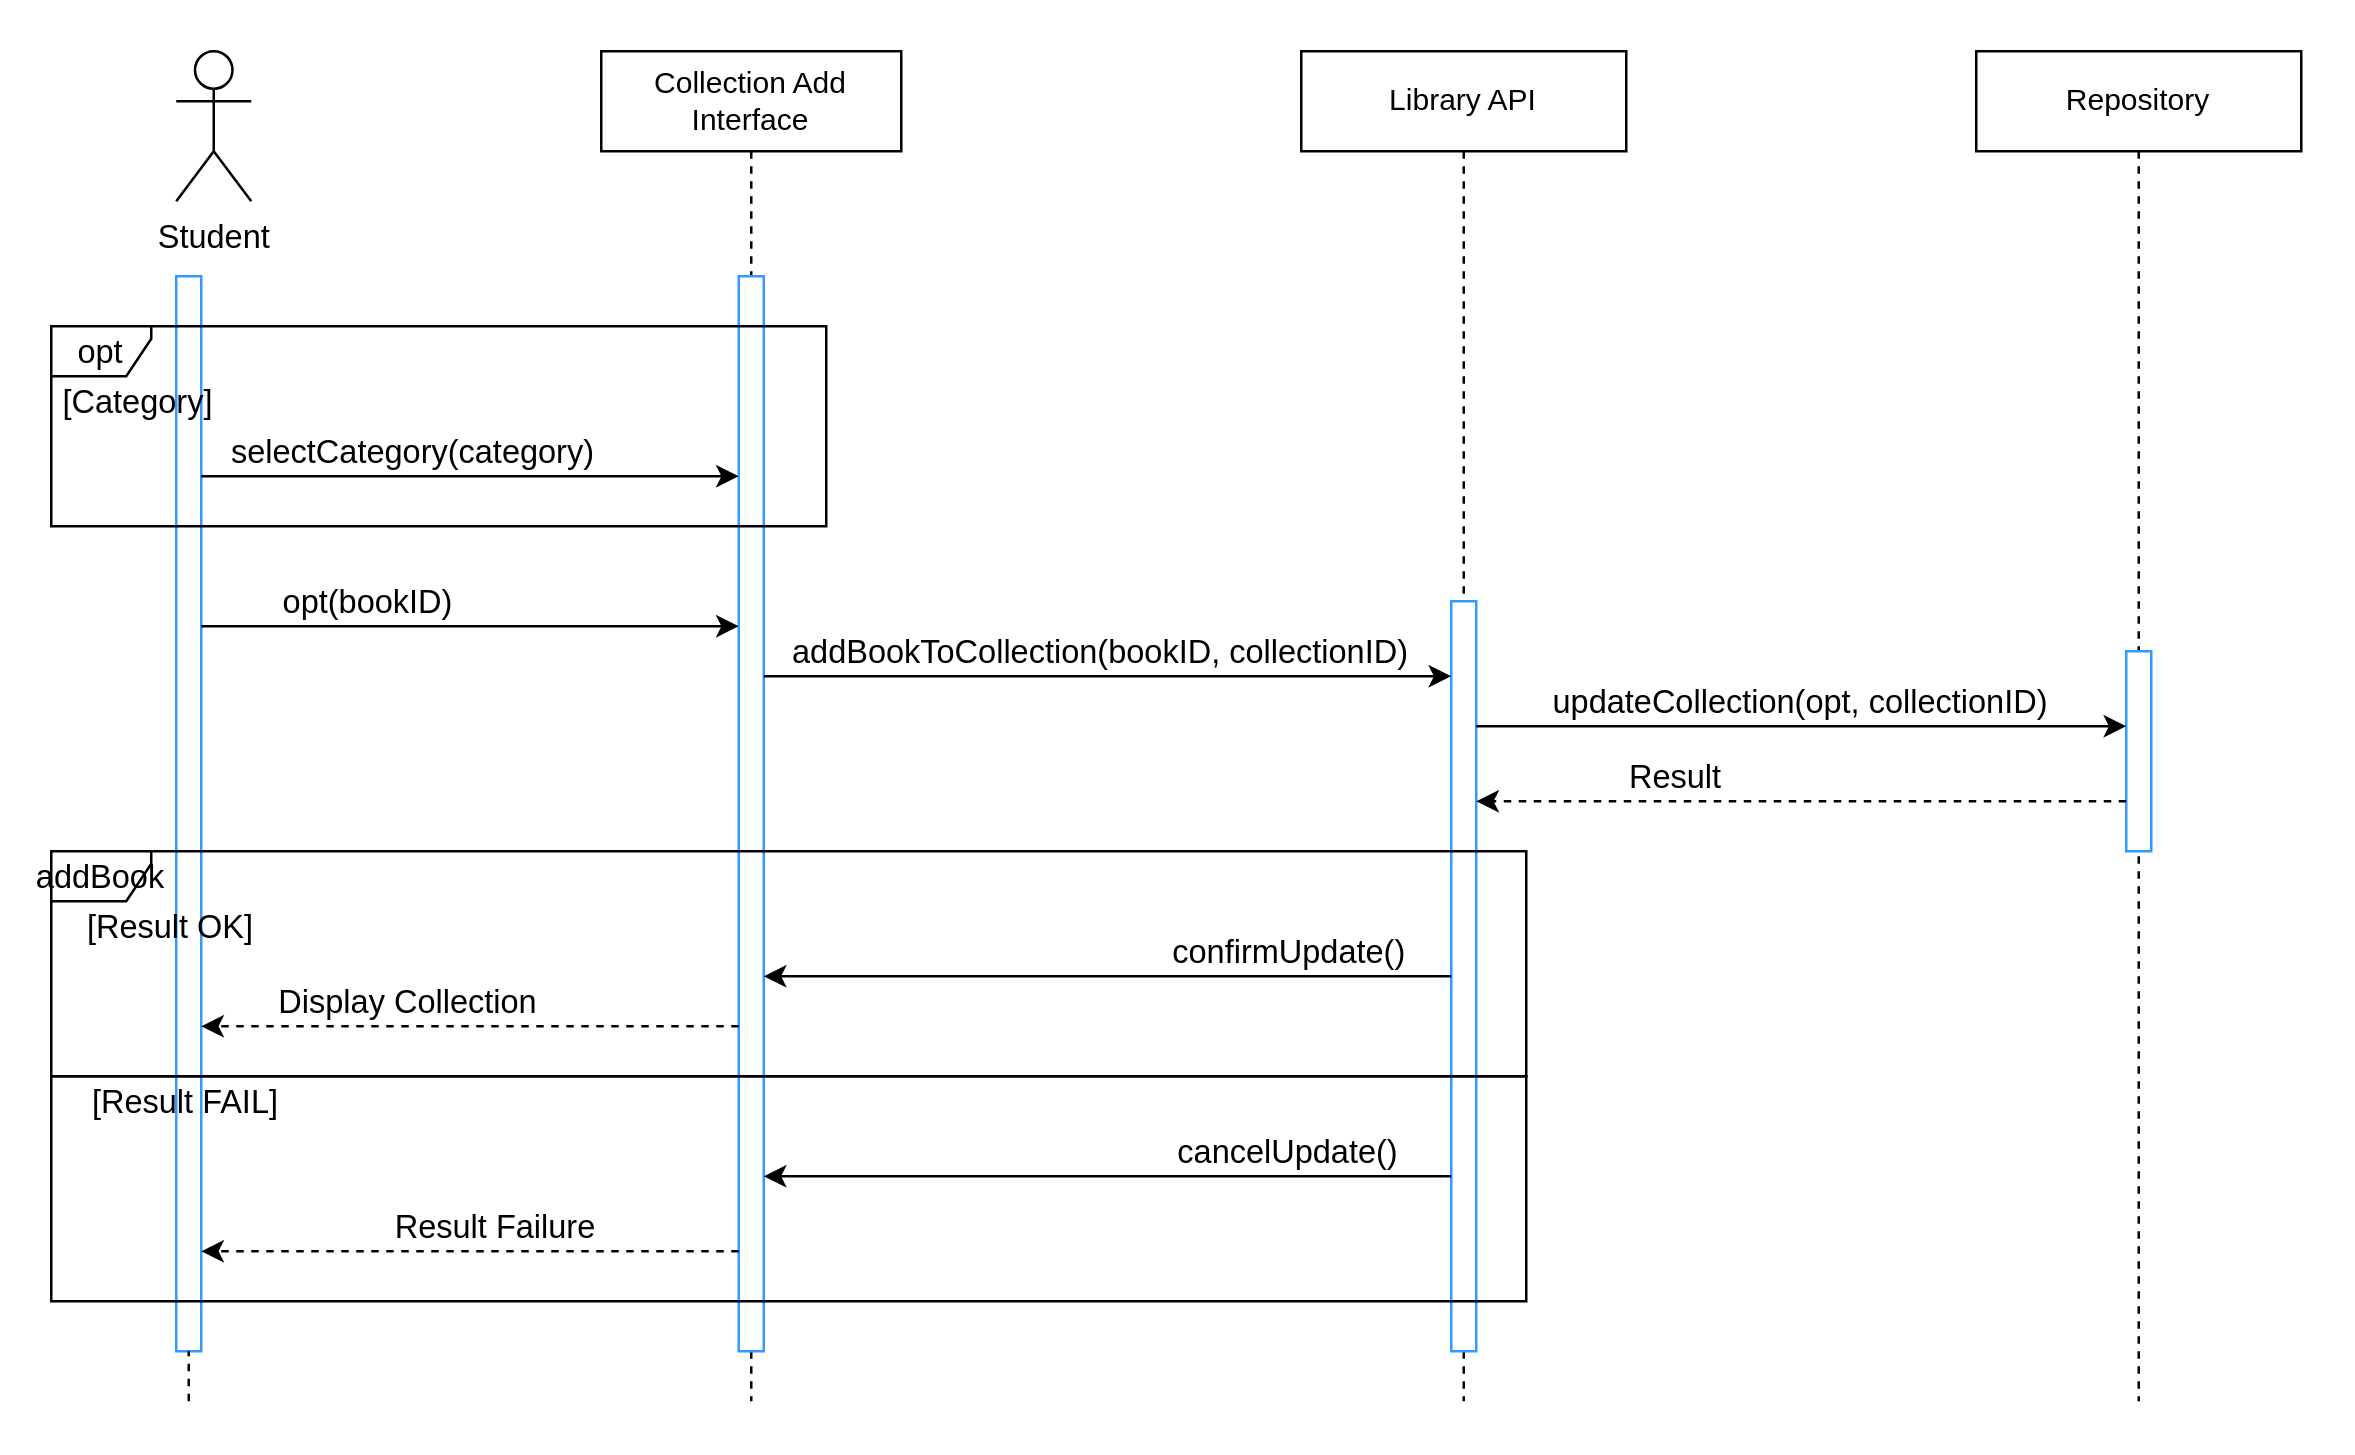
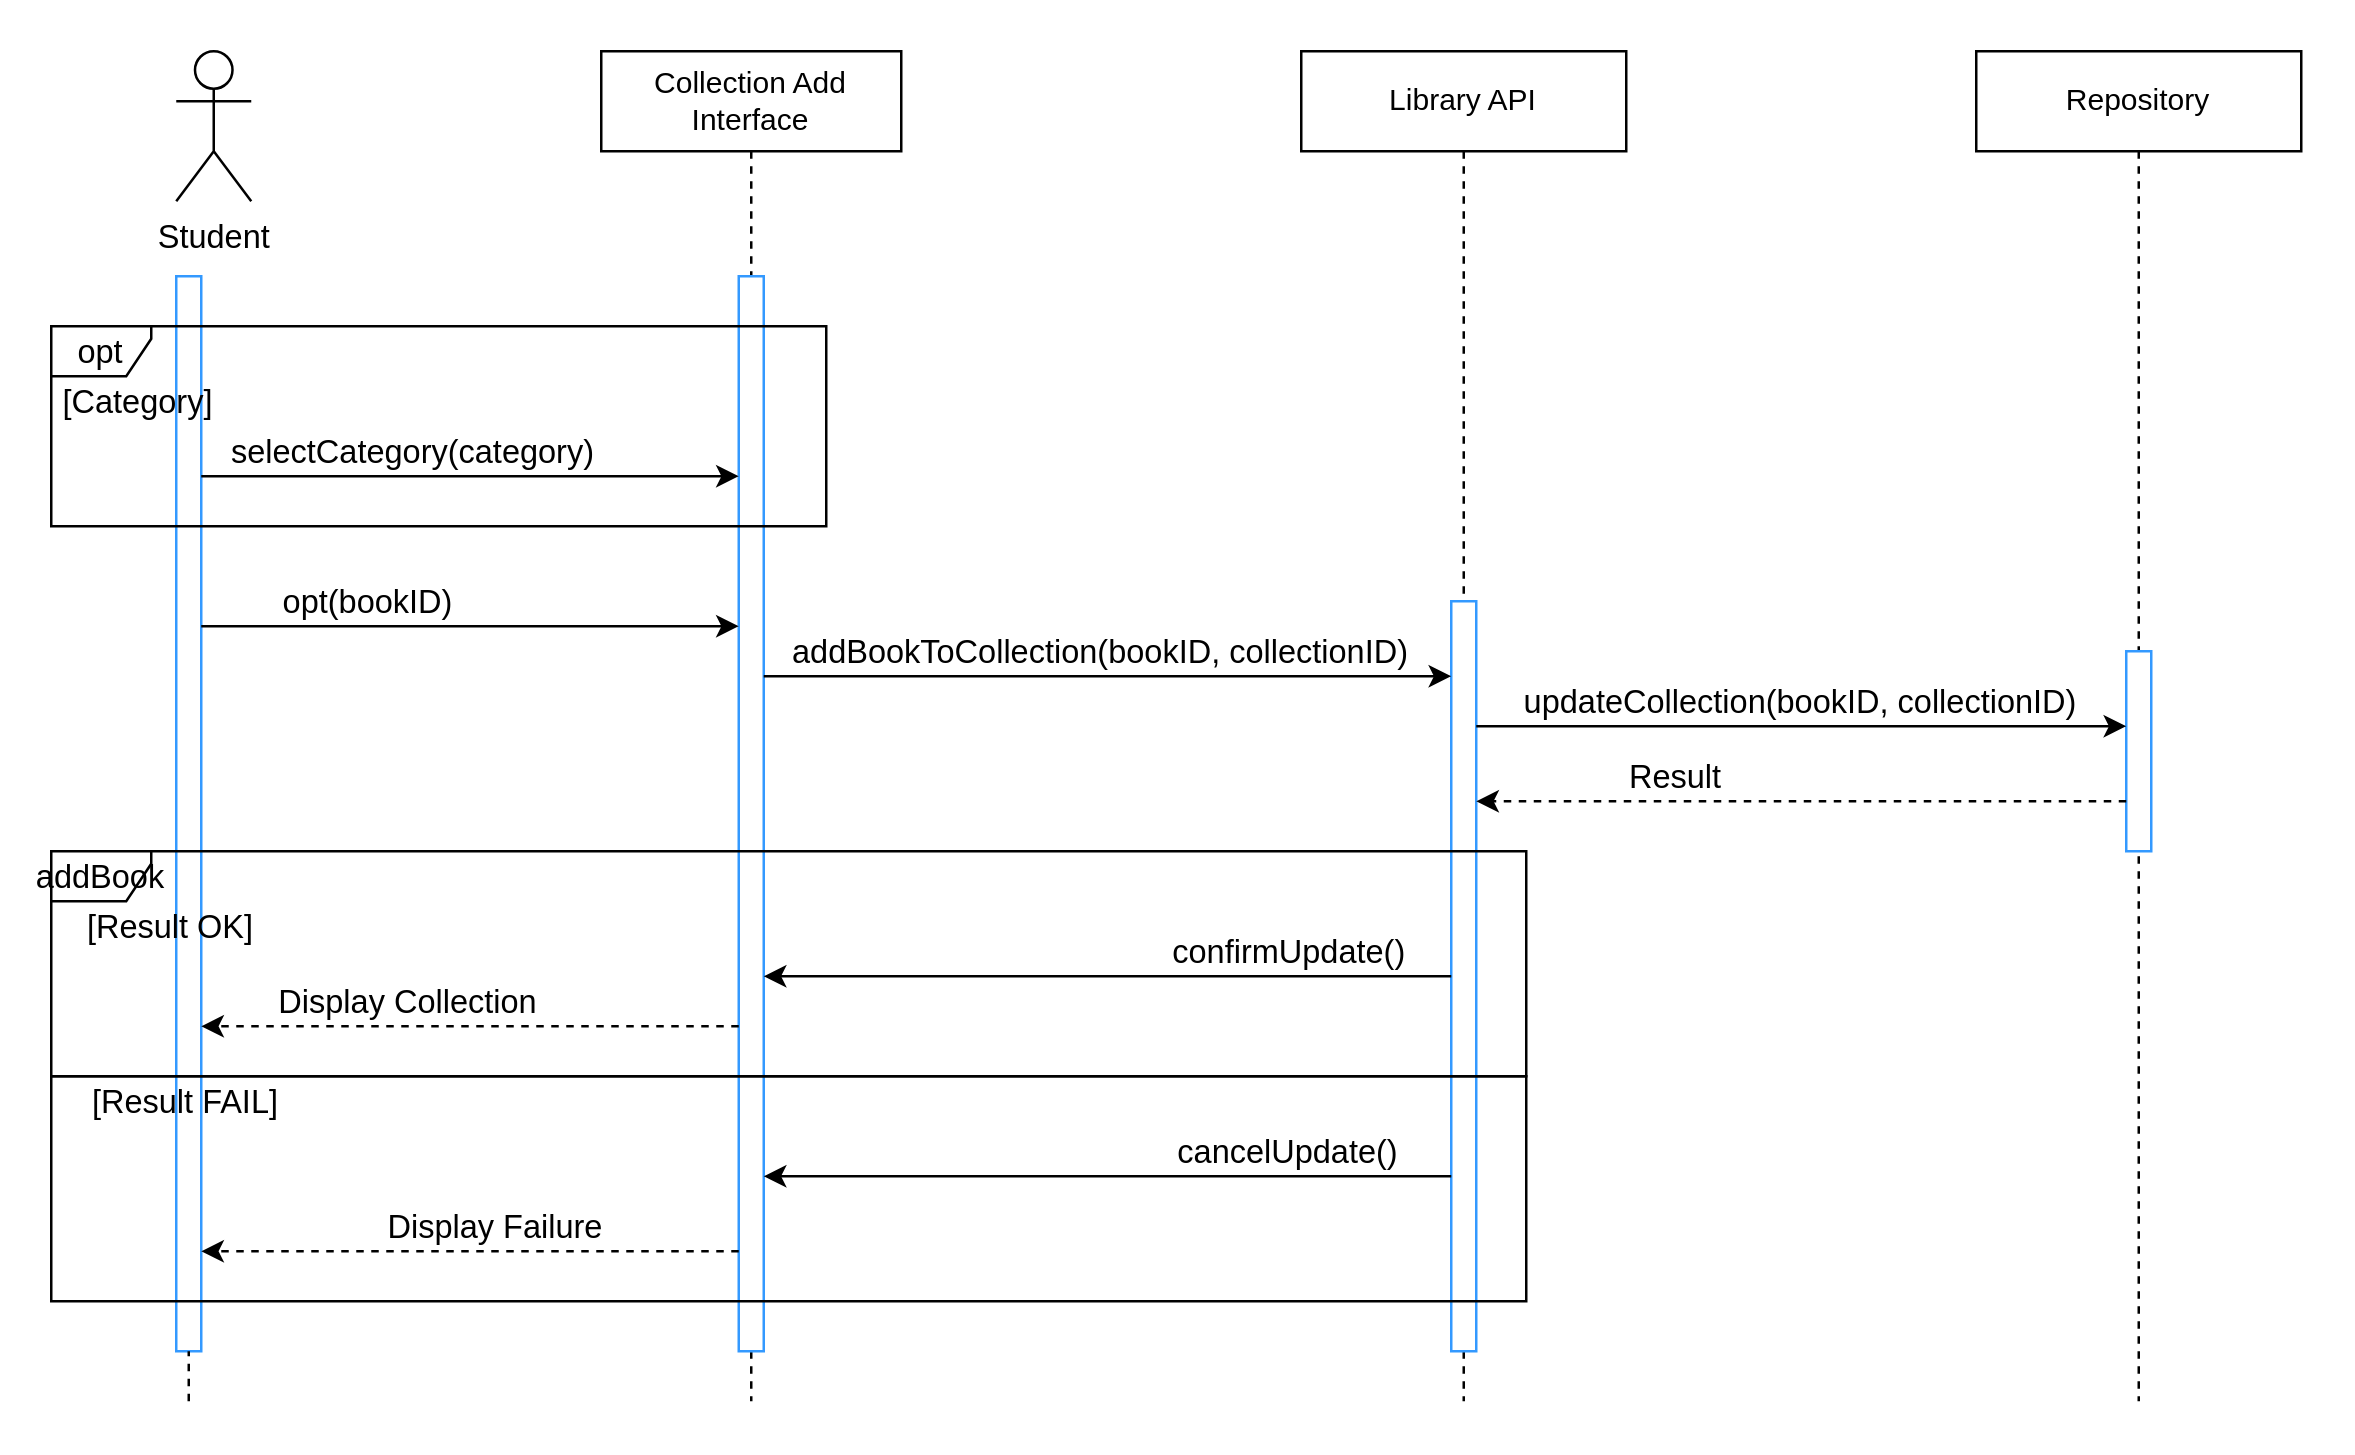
(1801, 701) -> (1801, 701)
(496, 1226) -> (496, 1226)
